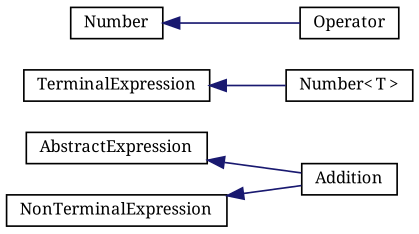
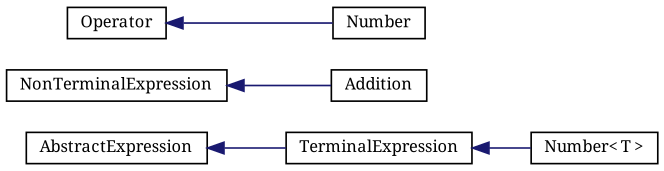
(240, 23) -> (258, 23)
(263, 168) -> (255, 148)
